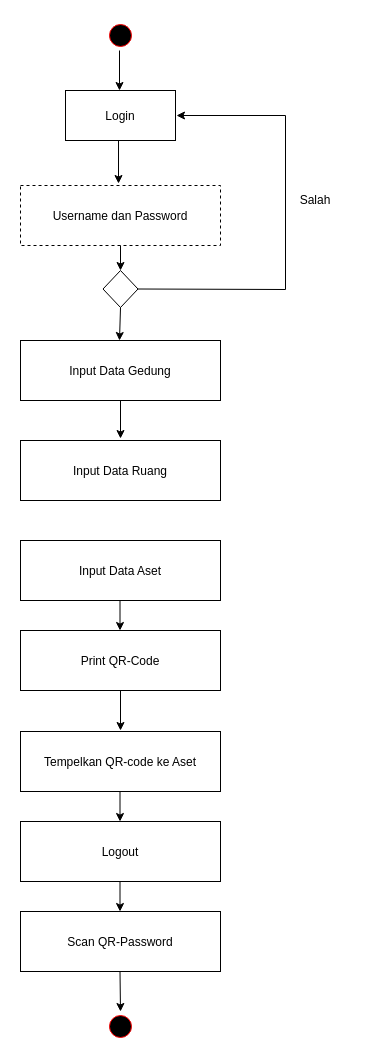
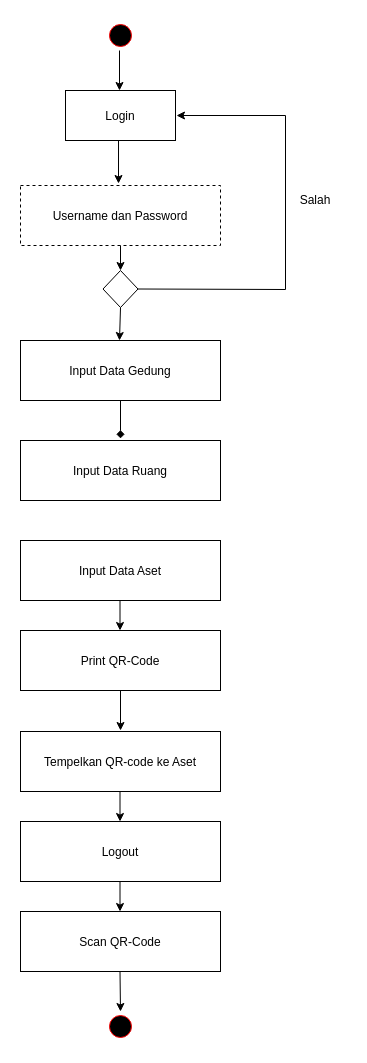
(121, 430) -> (121, 430)
(120, 942) -> (120, 942)
